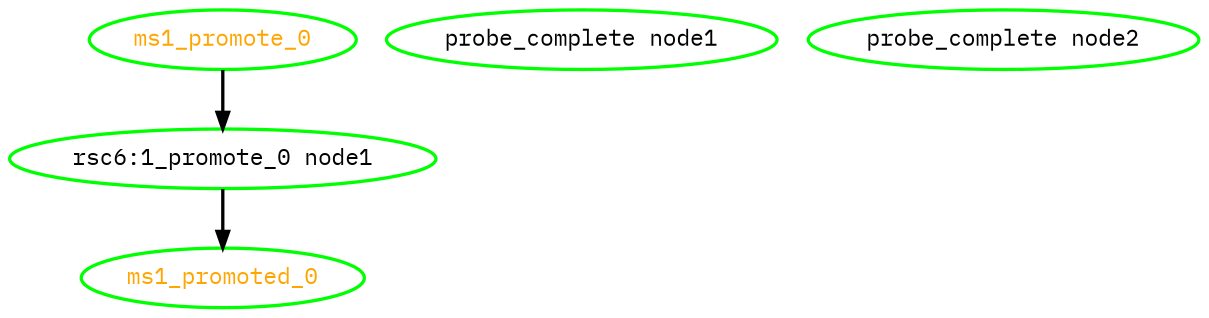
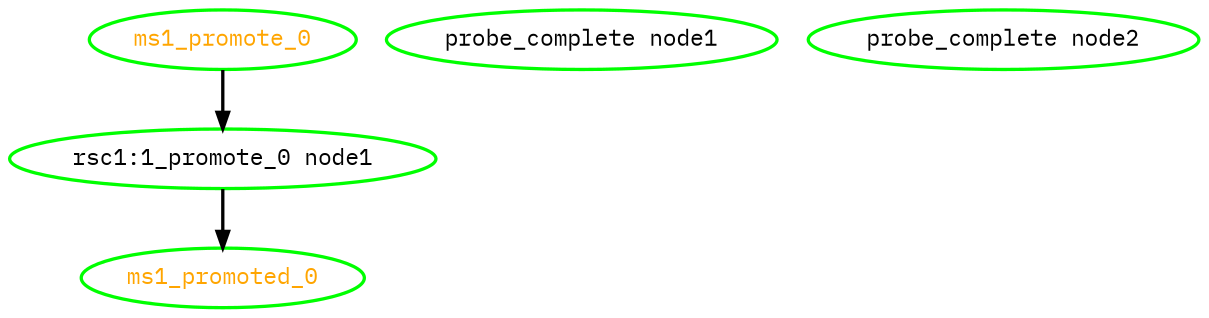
(223, 159) -> (223, 159)
